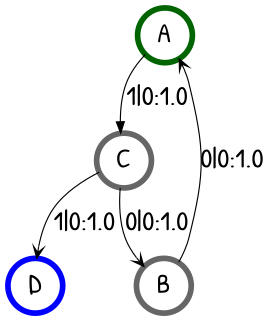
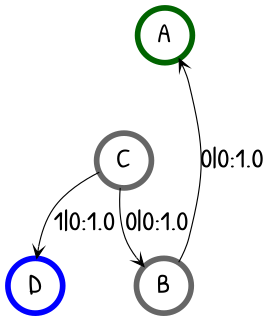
(126, 85) -> none
